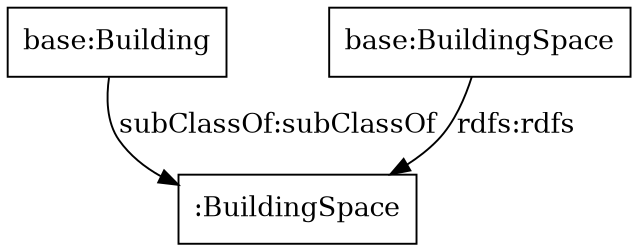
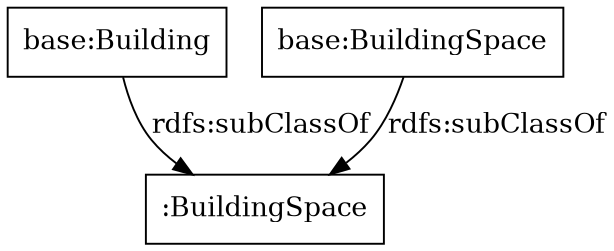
(278, 126) -> (261, 126)
(516, 126) -> (497, 126)
